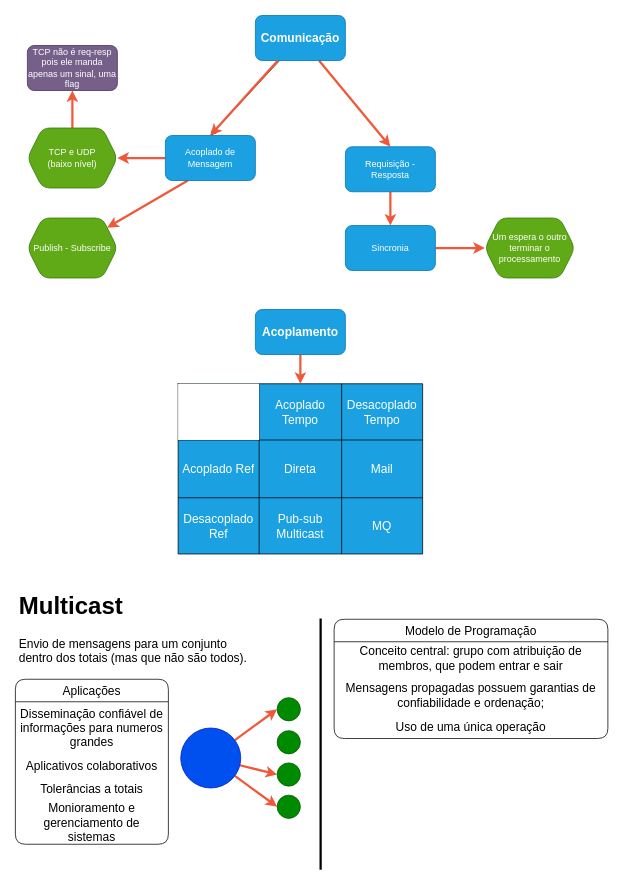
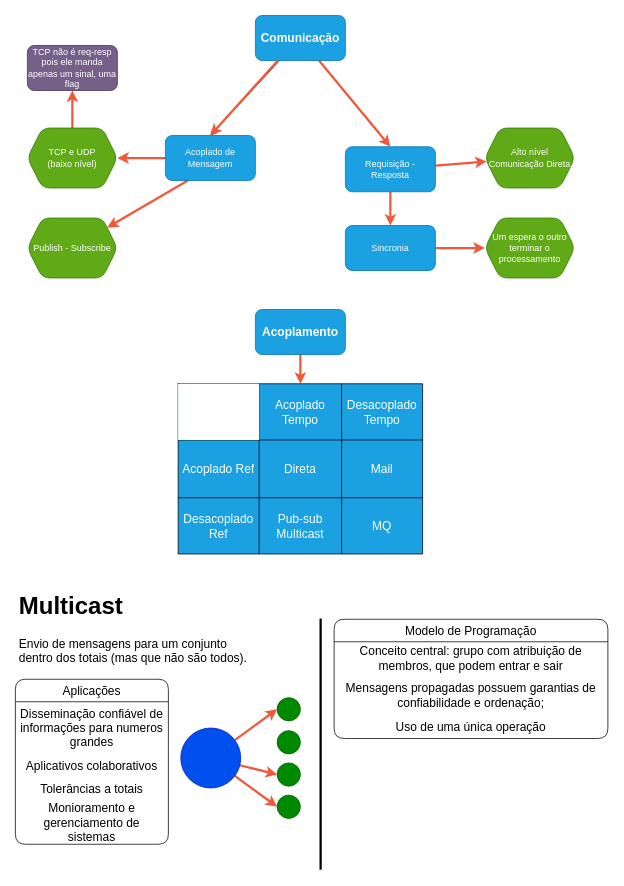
none -> (530, 158)
none -> (457, 164)
